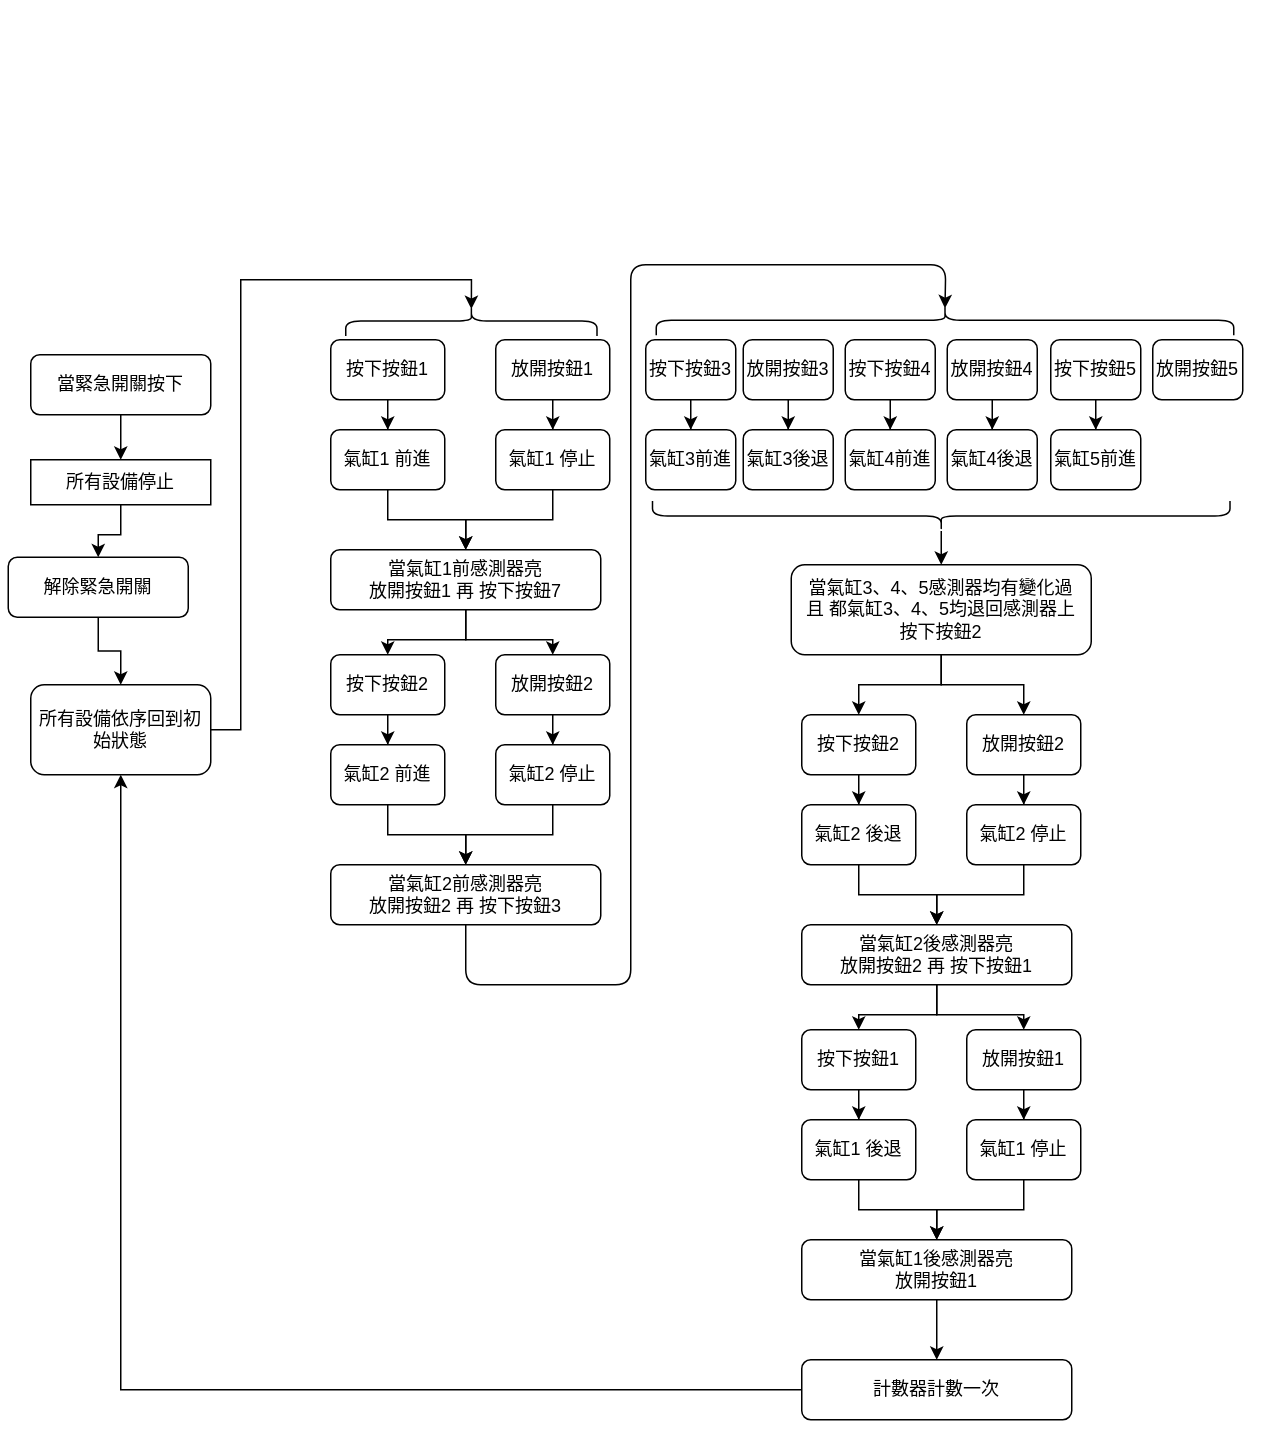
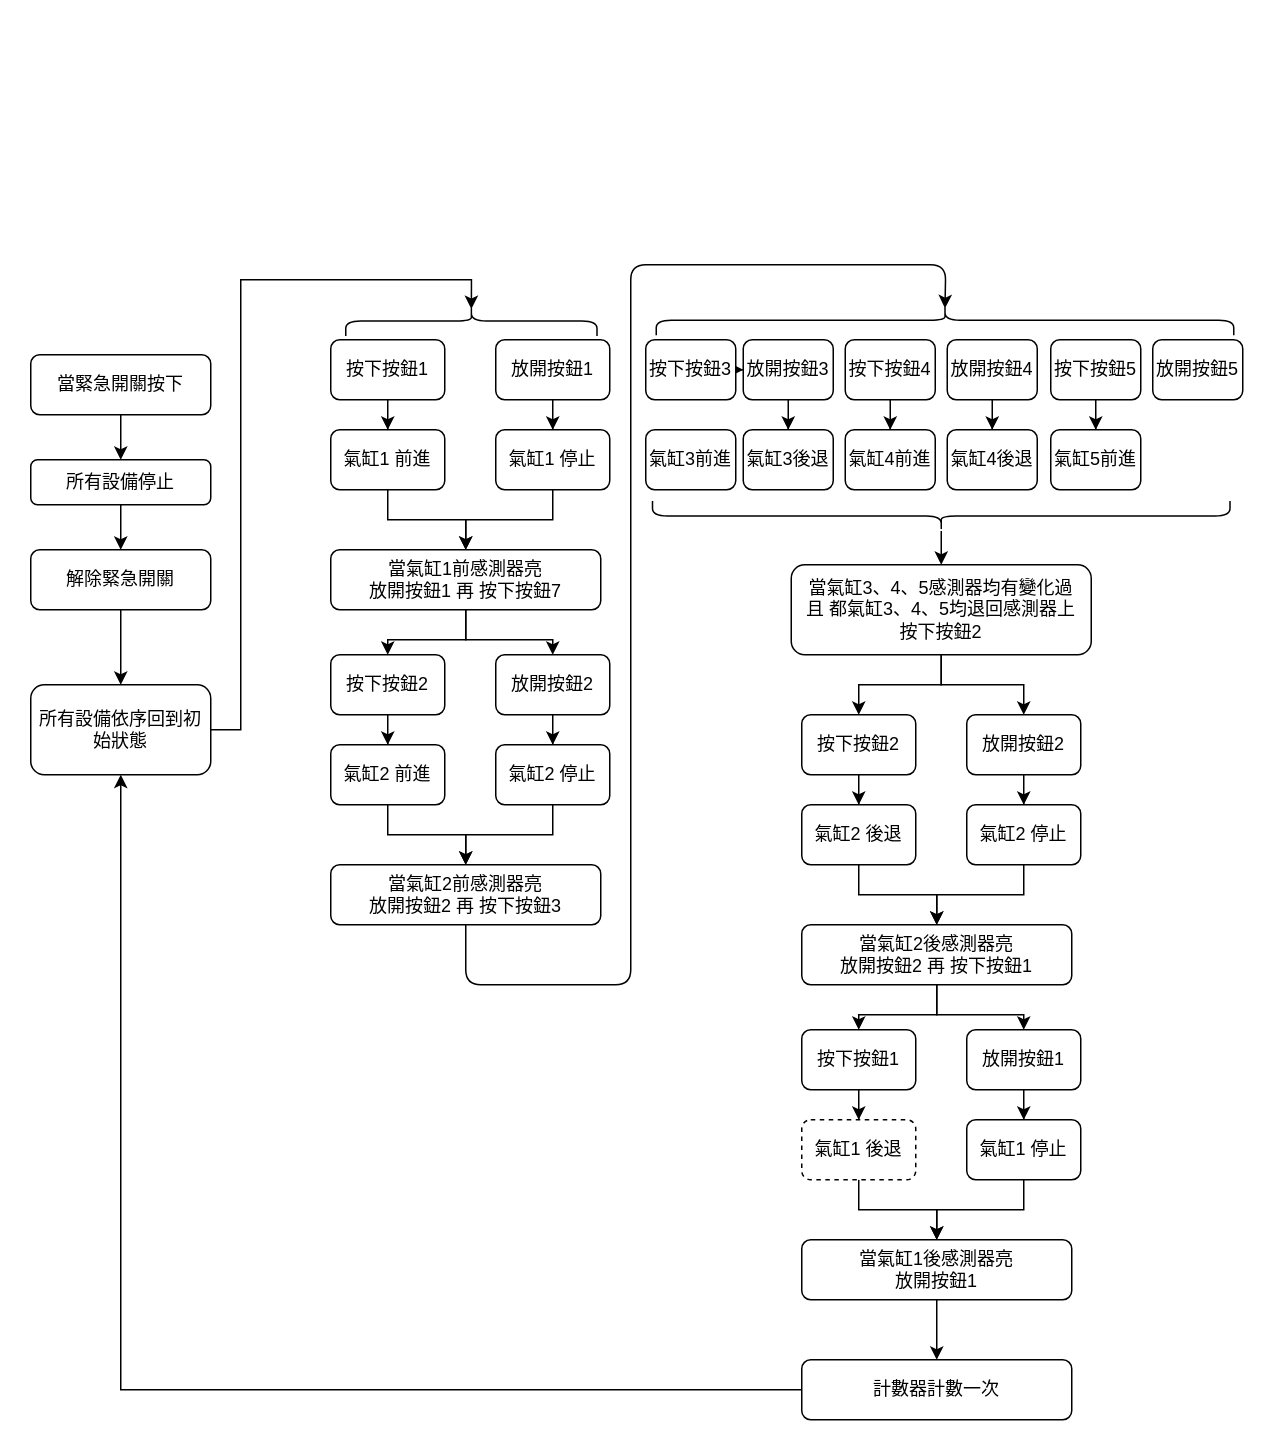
(691, 420) -> (739, 370)
(121, 482) -> (121, 482)
(98, 587) -> (121, 580)
(859, 1150) -> (859, 1150)
